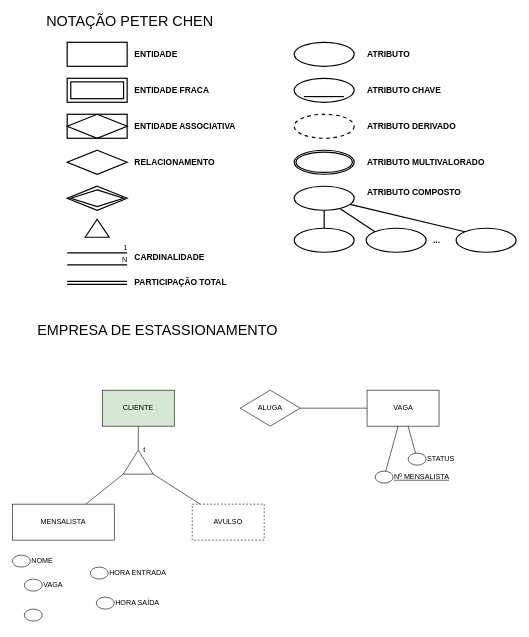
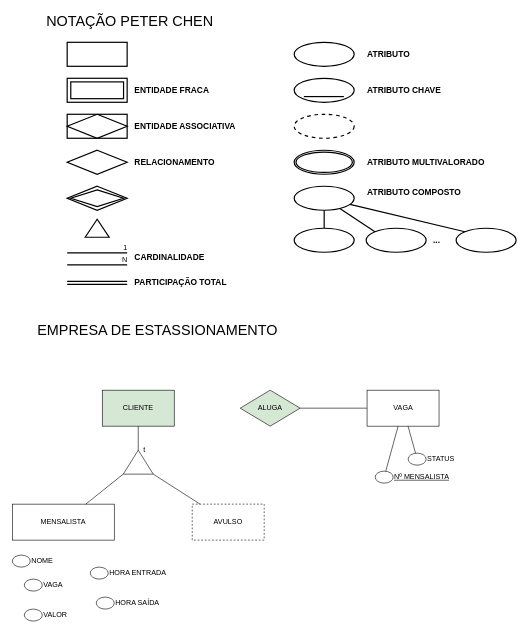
(163, 54) -> none
(414, 126) -> none
(270, 408) -> (270, 408)
none -> (60, 615)
